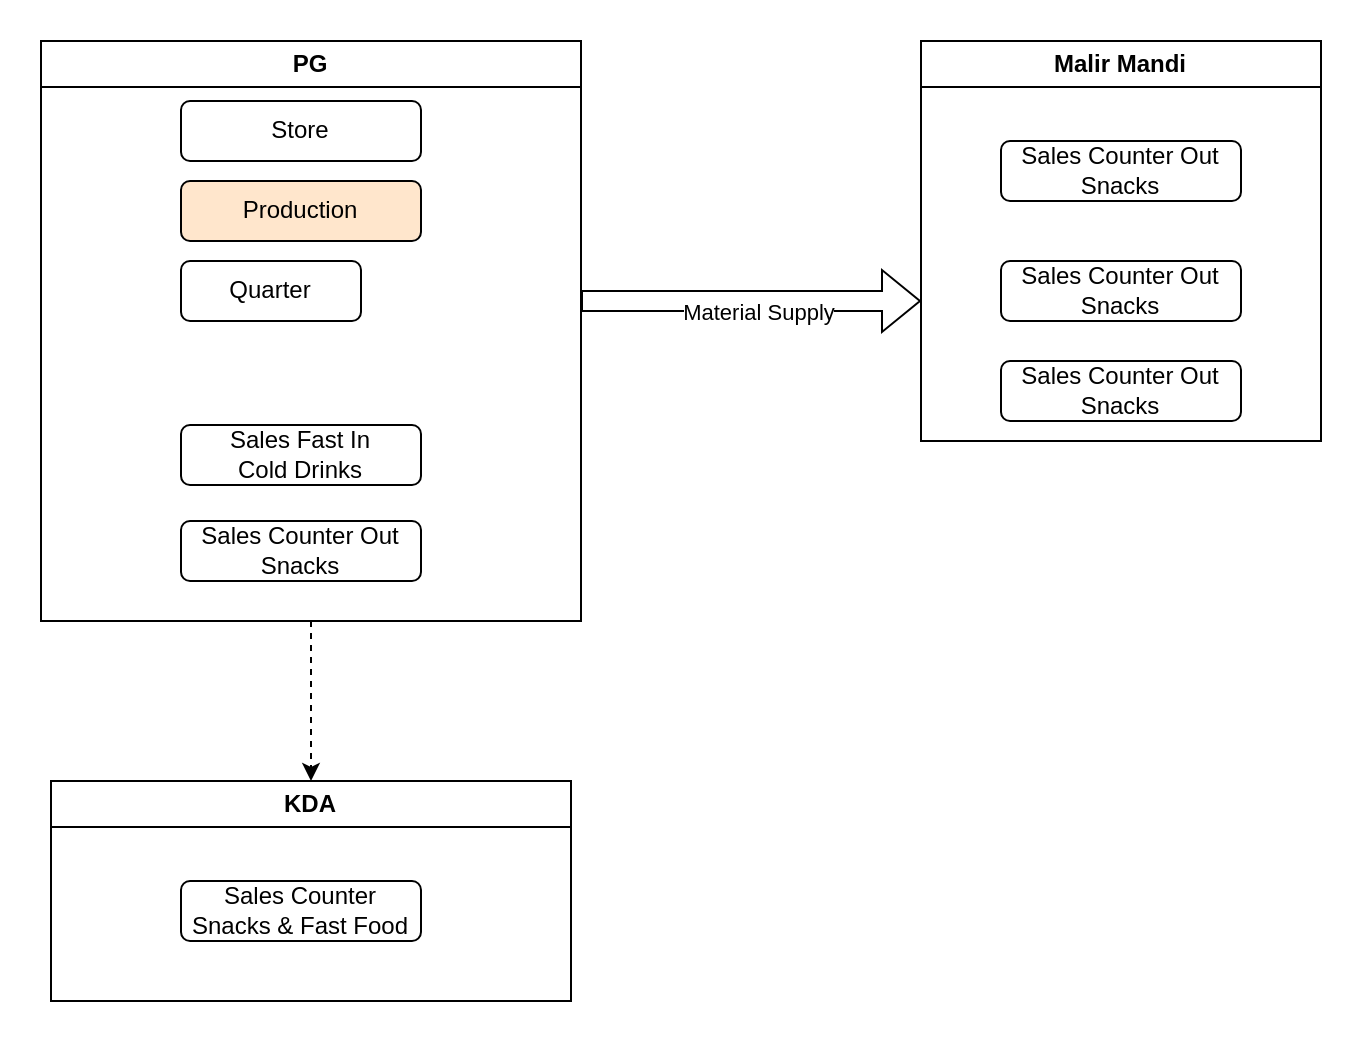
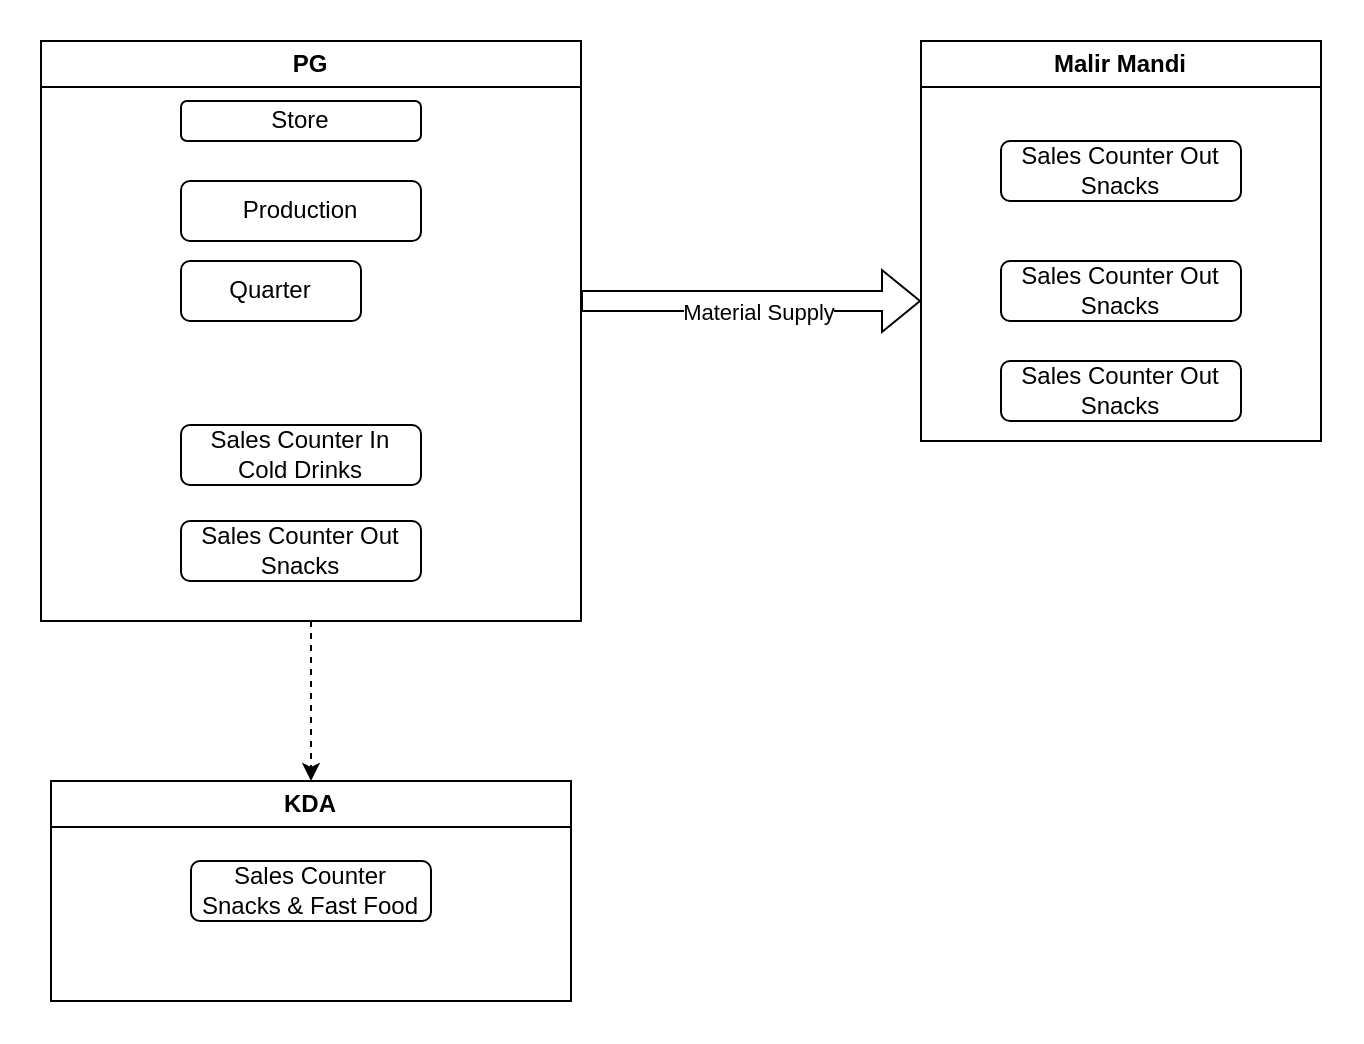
(301, 131) -> (301, 121)
(301, 211) -> (301, 211)
(301, 455) -> (301, 455)
(301, 911) -> (311, 891)
